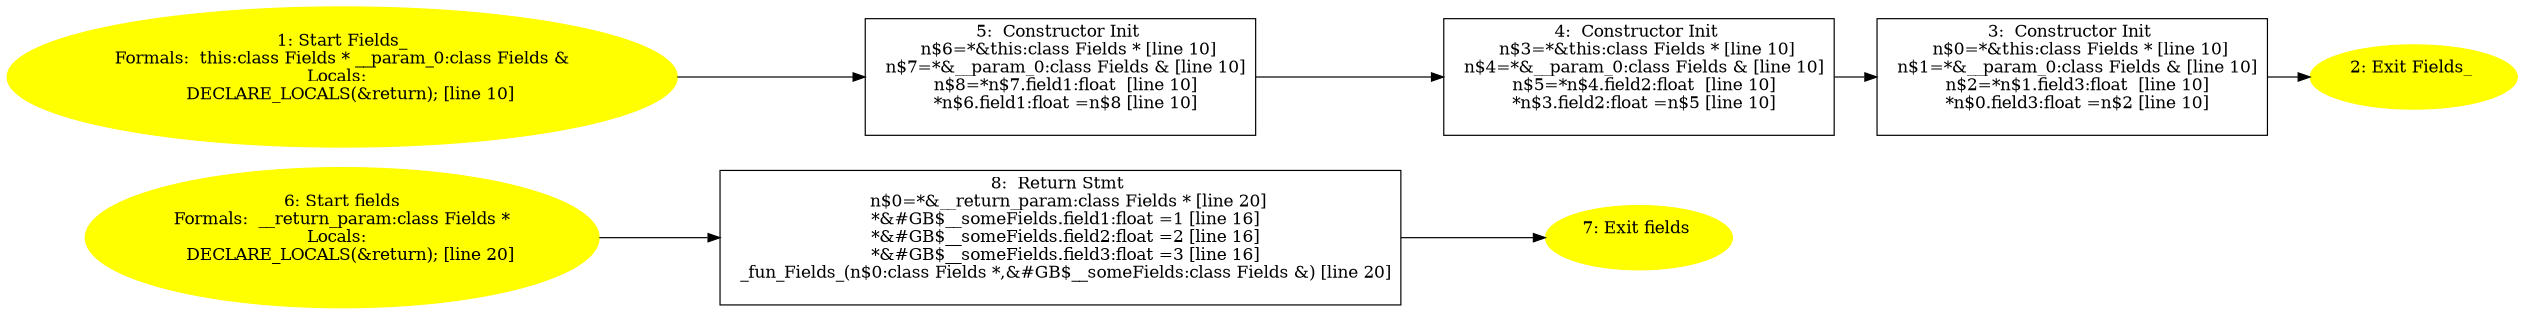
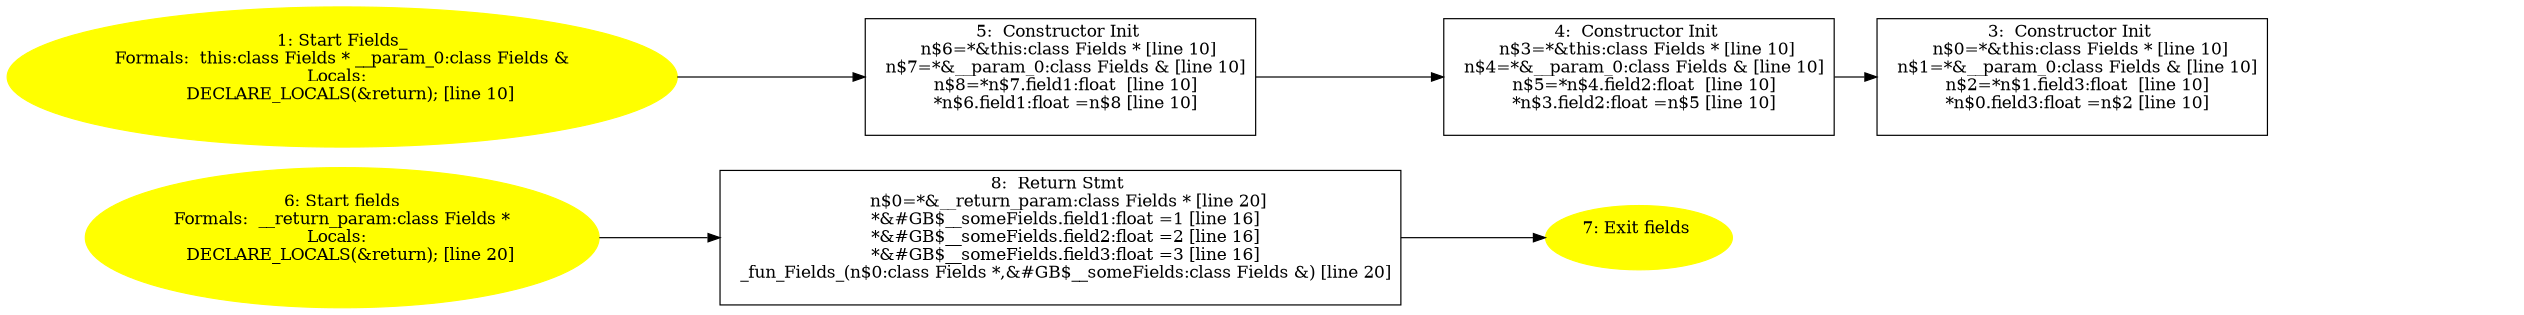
(2414, 77) -> none
